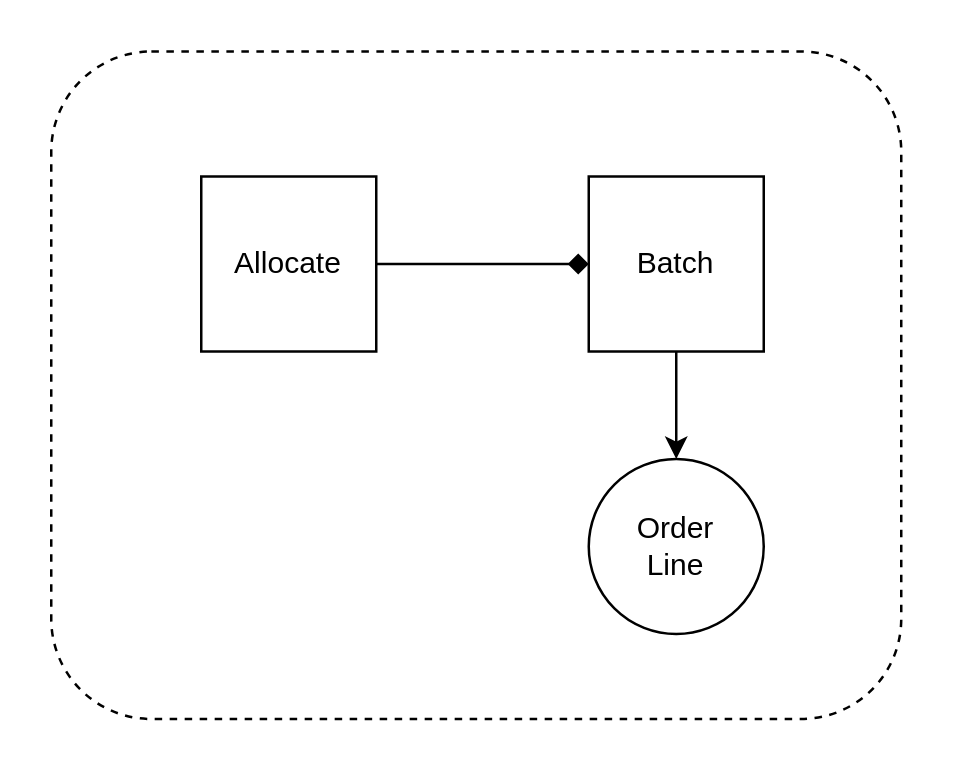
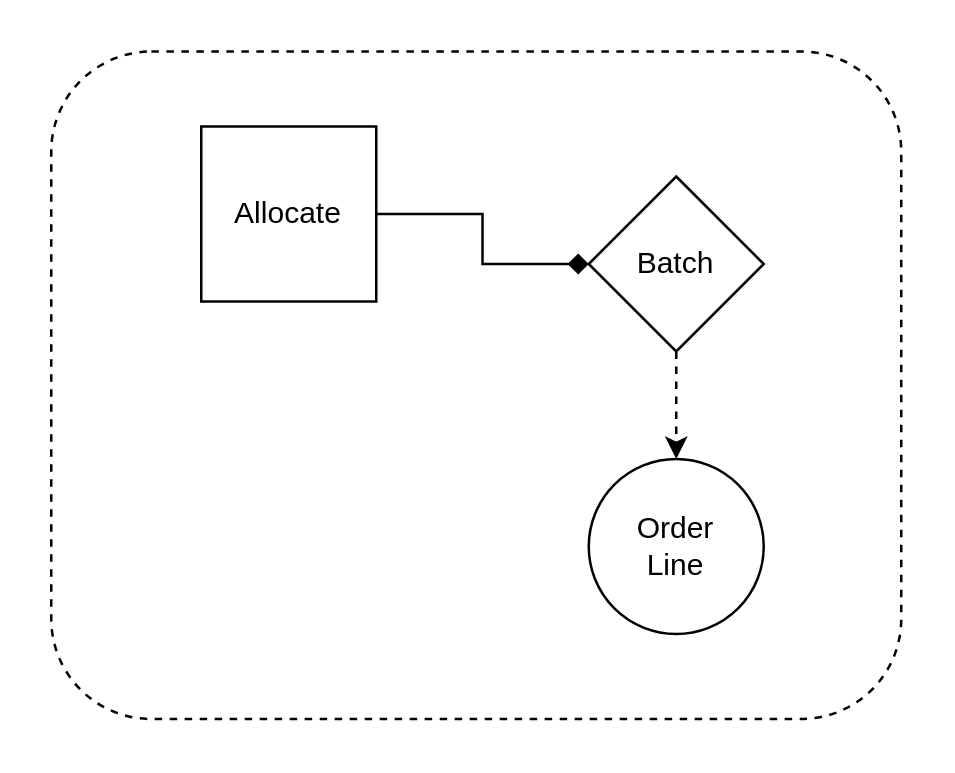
(289, 264) -> (289, 214)
(676, 264) -> (676, 264)
(676, 397) -> (676, 397)
